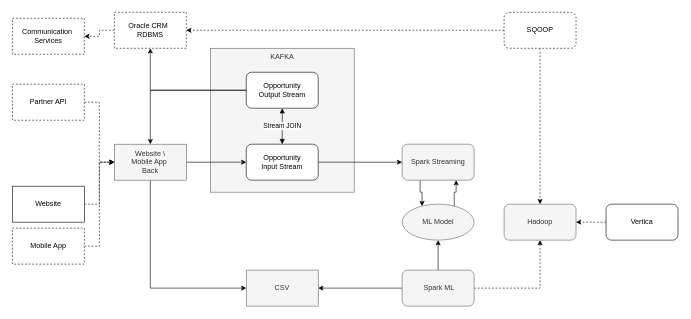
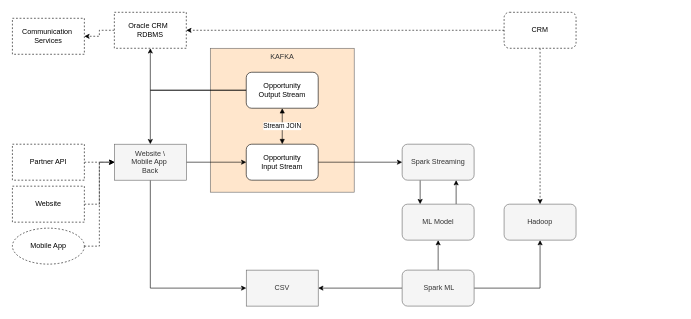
(540, 30) -> (540, 30)
(48, 102) -> (48, 162)
(282, 120) -> (282, 120)
(48, 204) -> (48, 204)
(438, 222) -> (438, 222)
(605, 222) -> none
(642, 222) -> none
(48, 246) -> (48, 246)
(529, 288) -> (529, 288)
